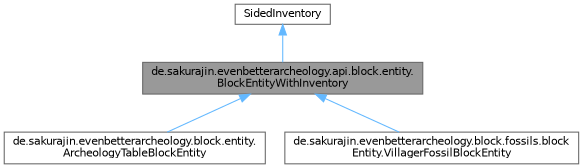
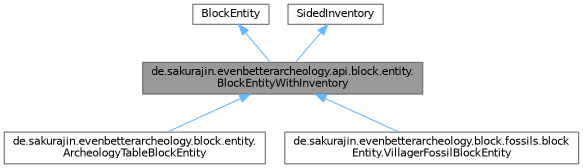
none -> (231, 14)
